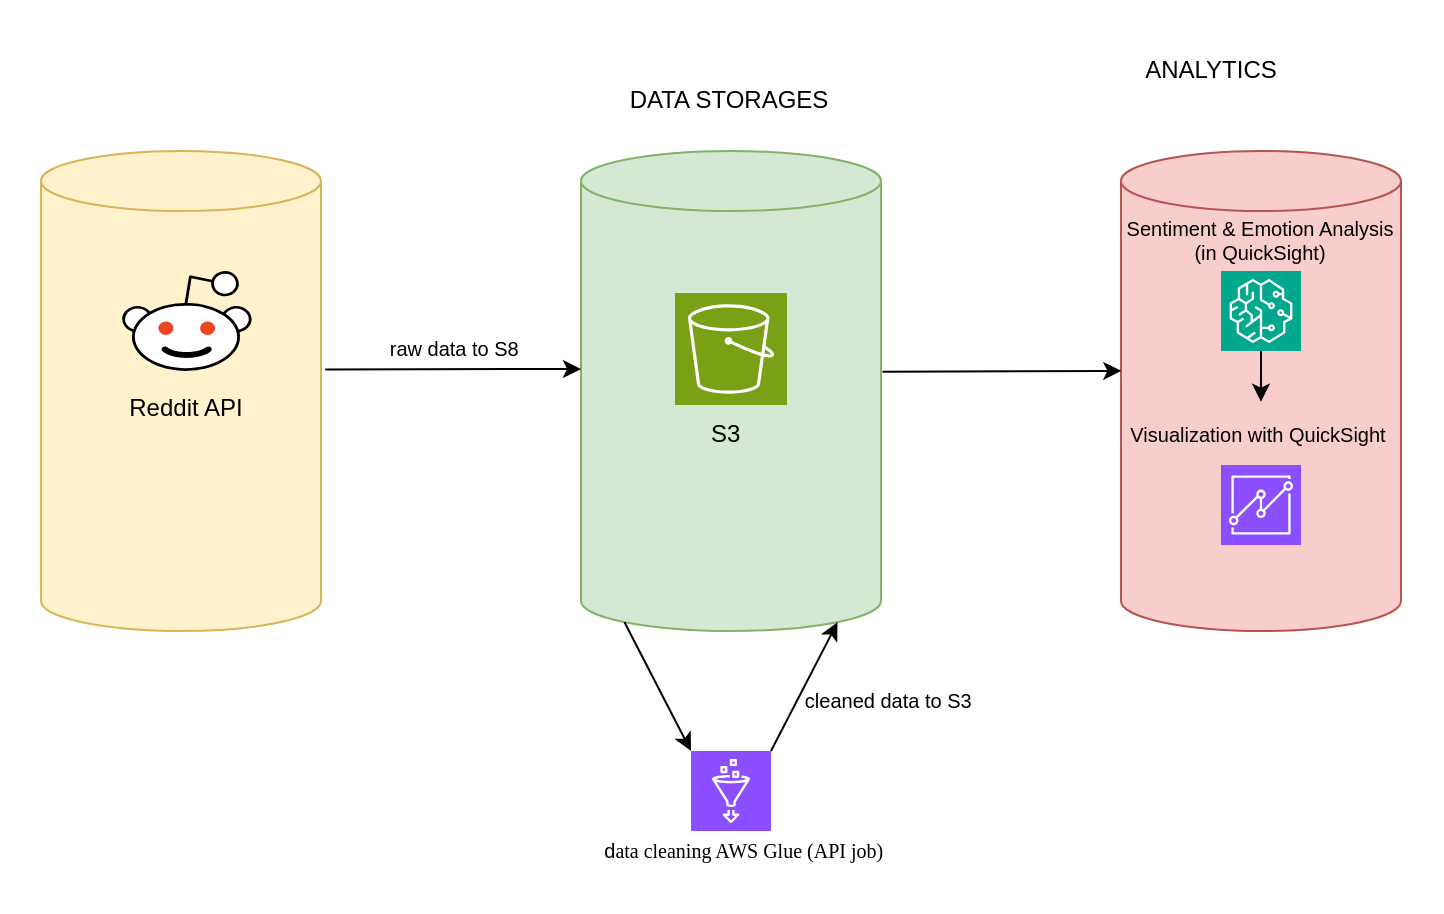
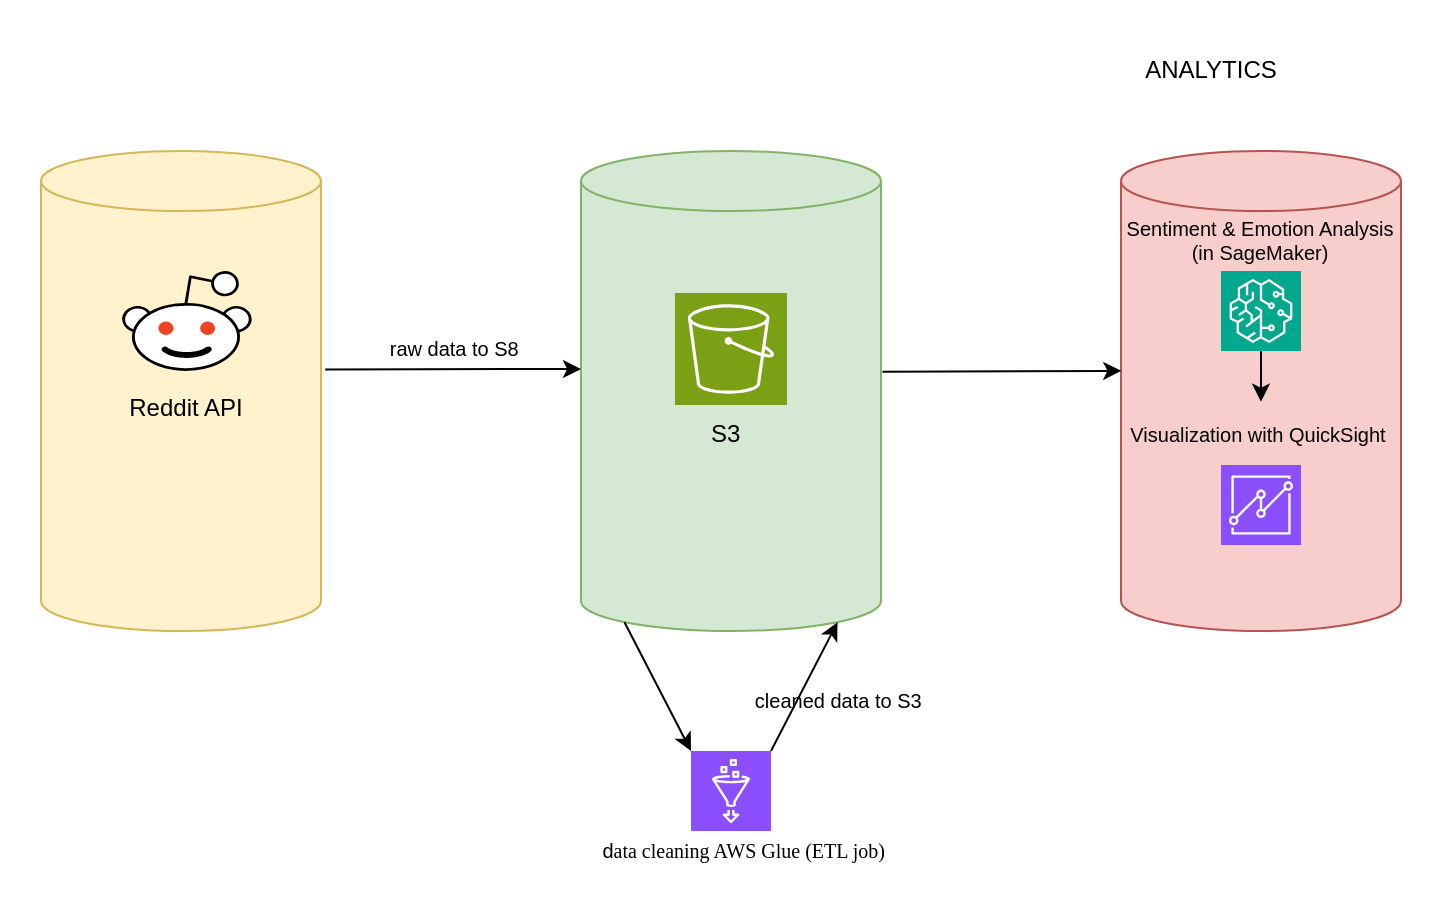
(731, 101) -> none
(1261, 241) -> (1261, 241)
(892, 701) -> (842, 701)
(750, 851) -> (750, 851)
